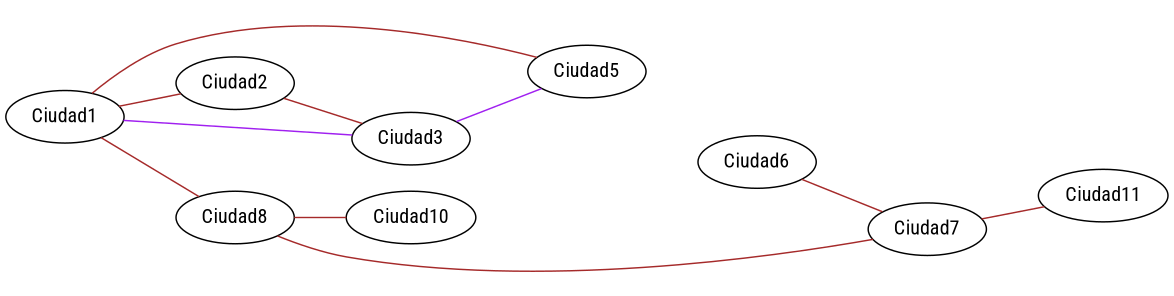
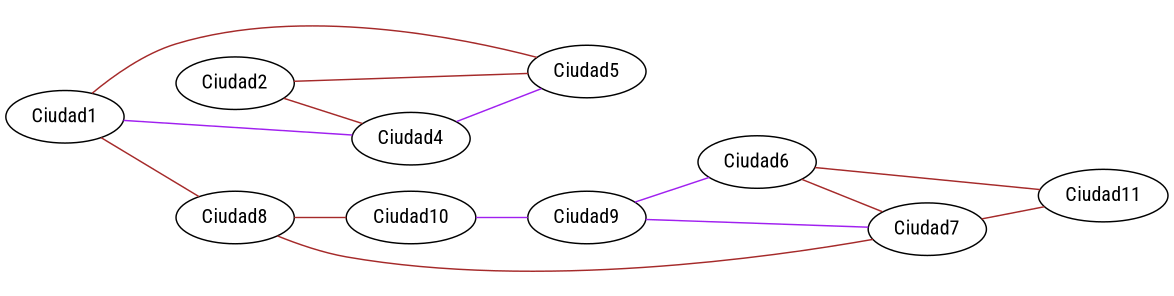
(150, 100) -> (411, 77)
(411, 139) -> (411, 139)
none -> (928, 179)
none -> (587, 218)
